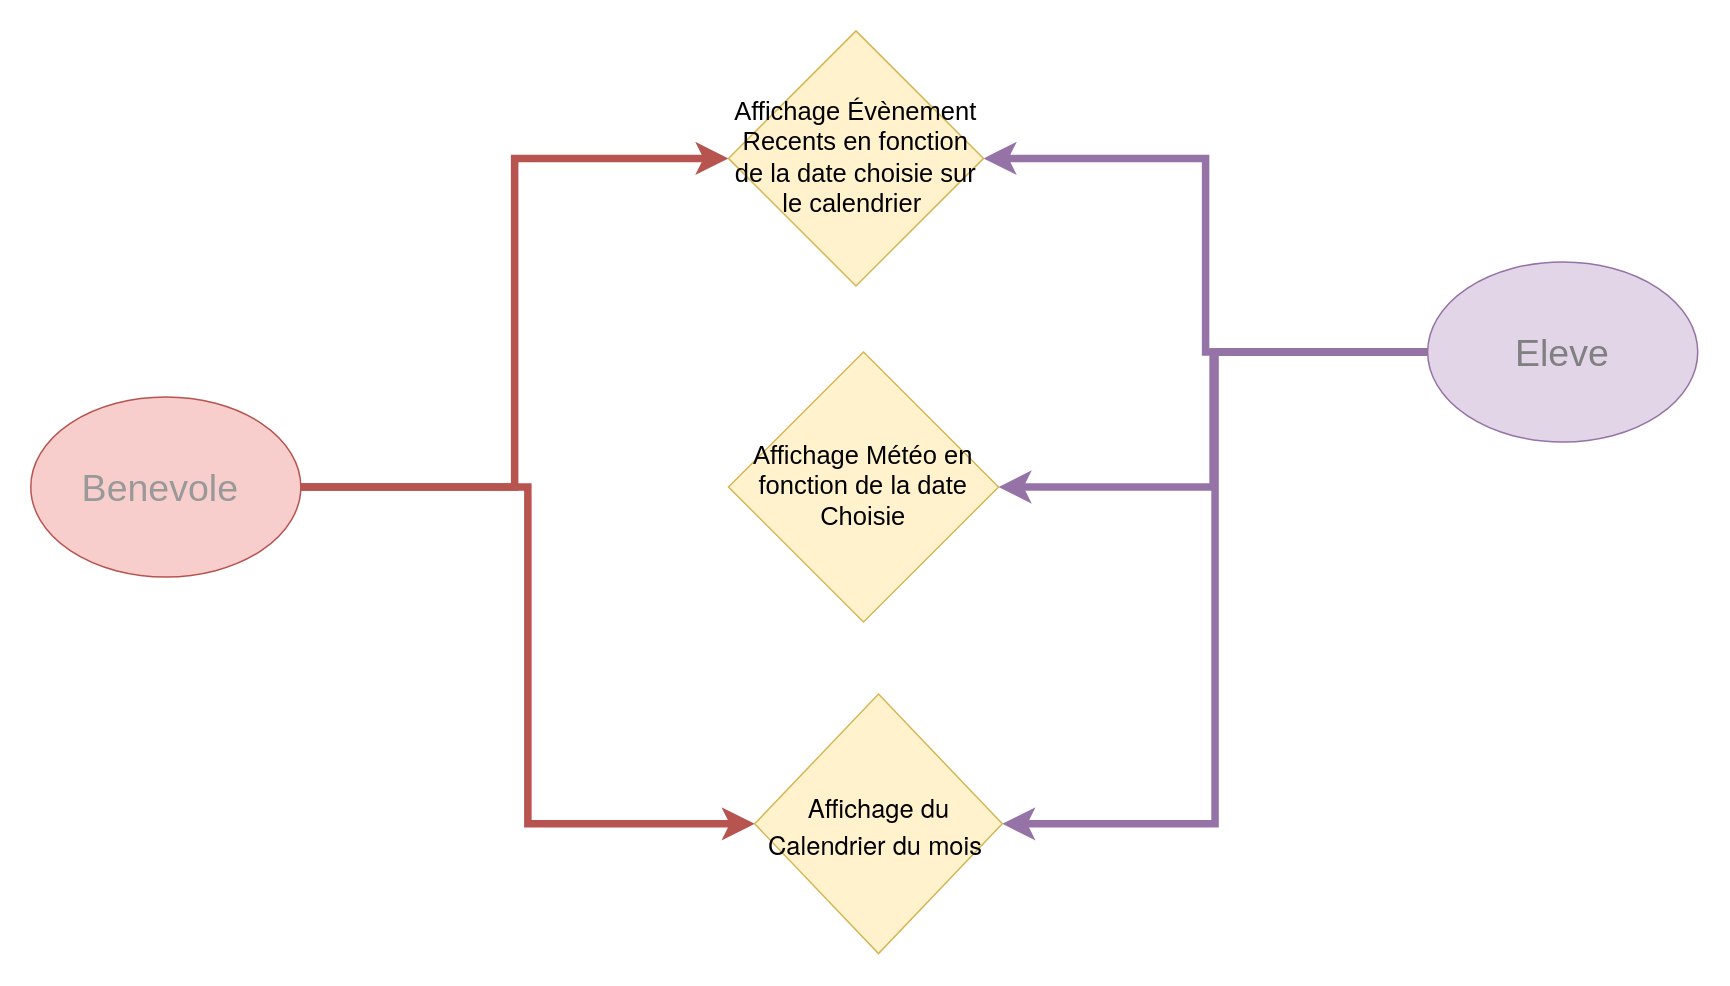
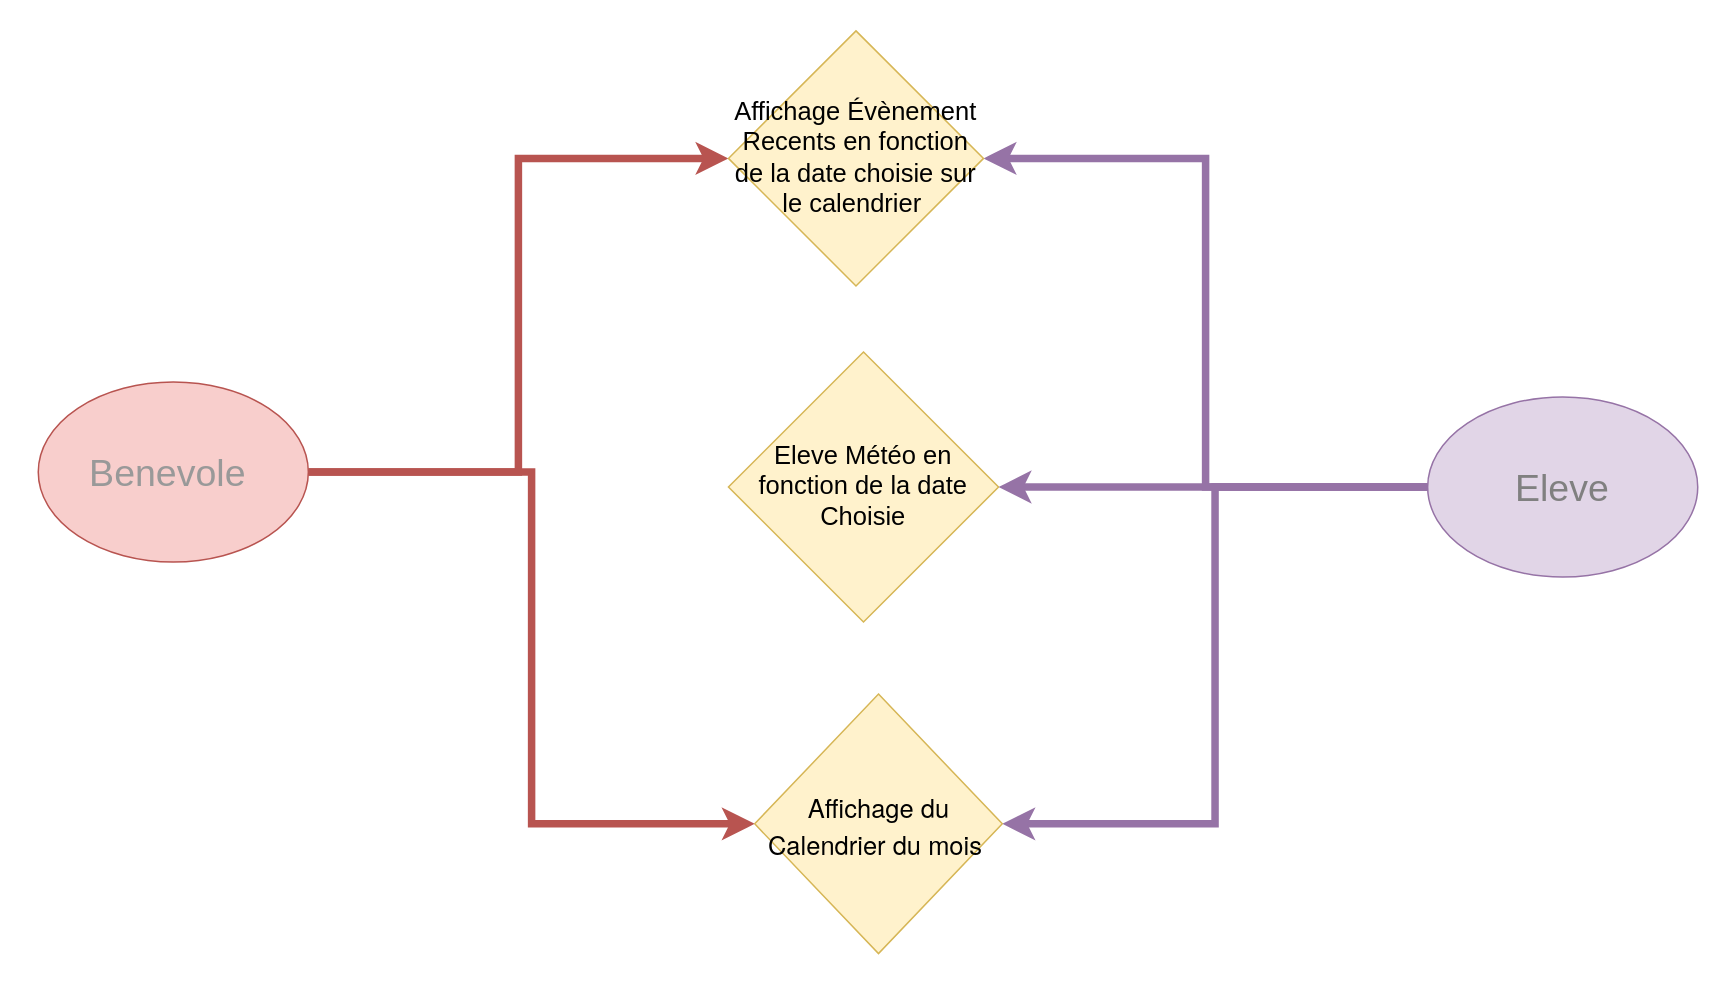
(1562, 352) -> (1562, 487)
(166, 487) -> (173, 472)
(863, 487) -> (863, 487)
